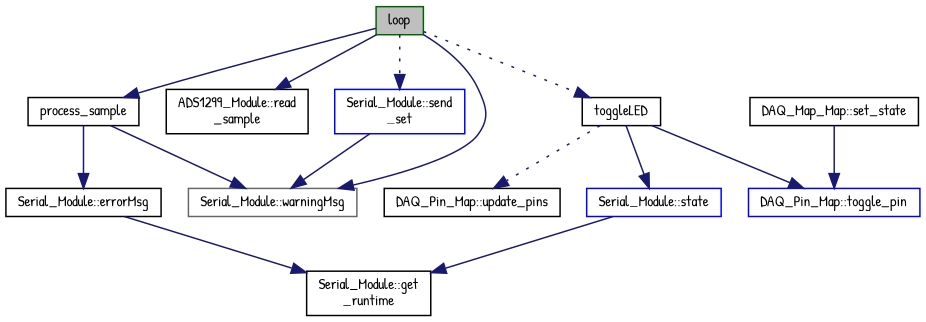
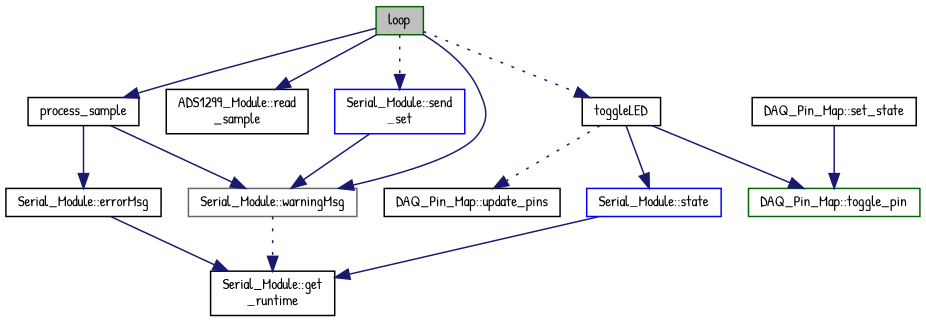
(834, 112) -> (834, 112)
(834, 202) -> (834, 202)
none -> (273, 236)
